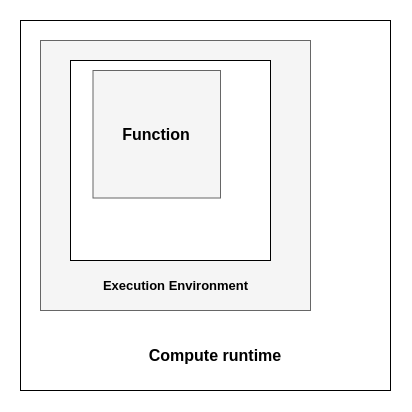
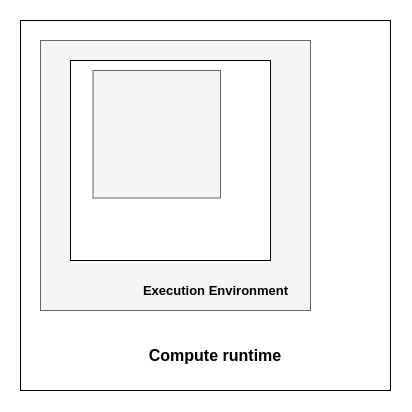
(157, 134) -> none
(176, 286) -> (216, 291)
